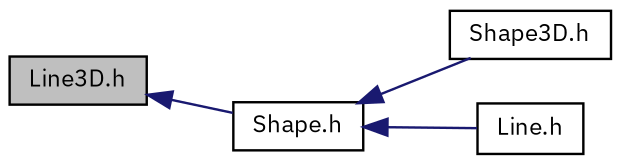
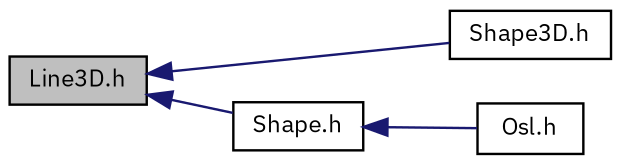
(426, 76) -> (310, 57)
(530, 129) -> (530, 129)
